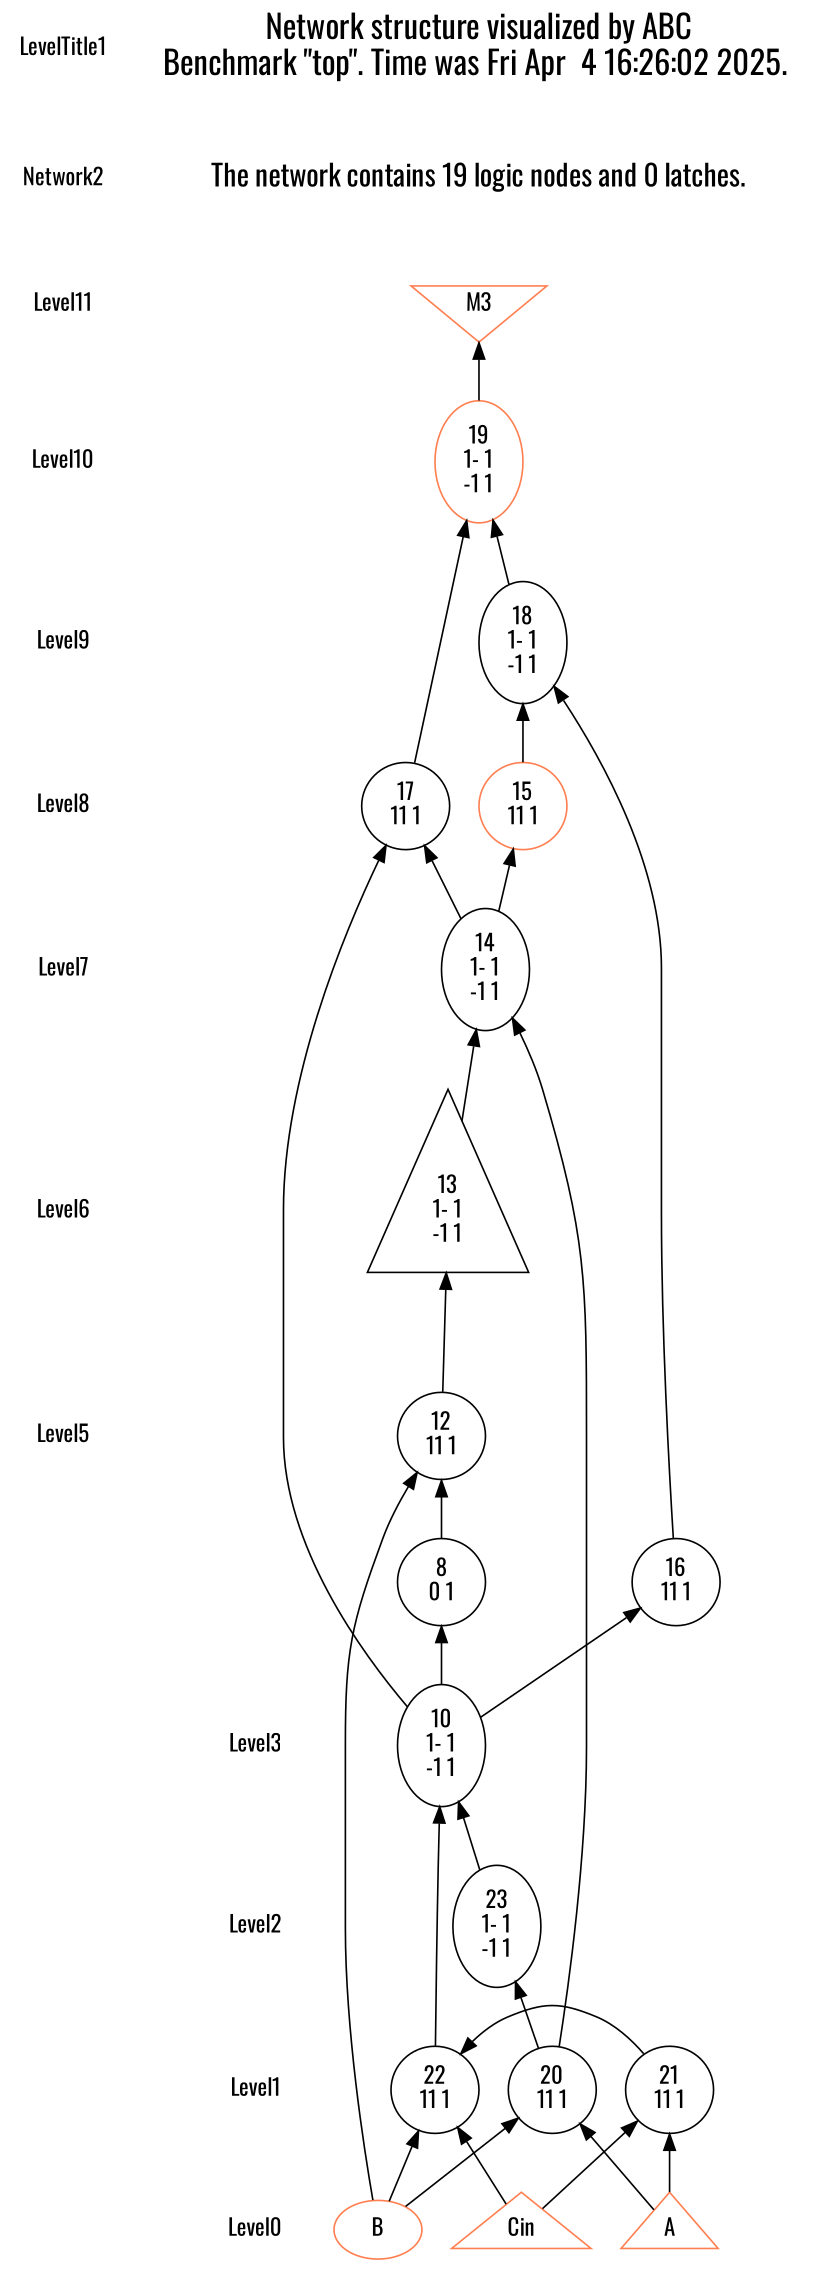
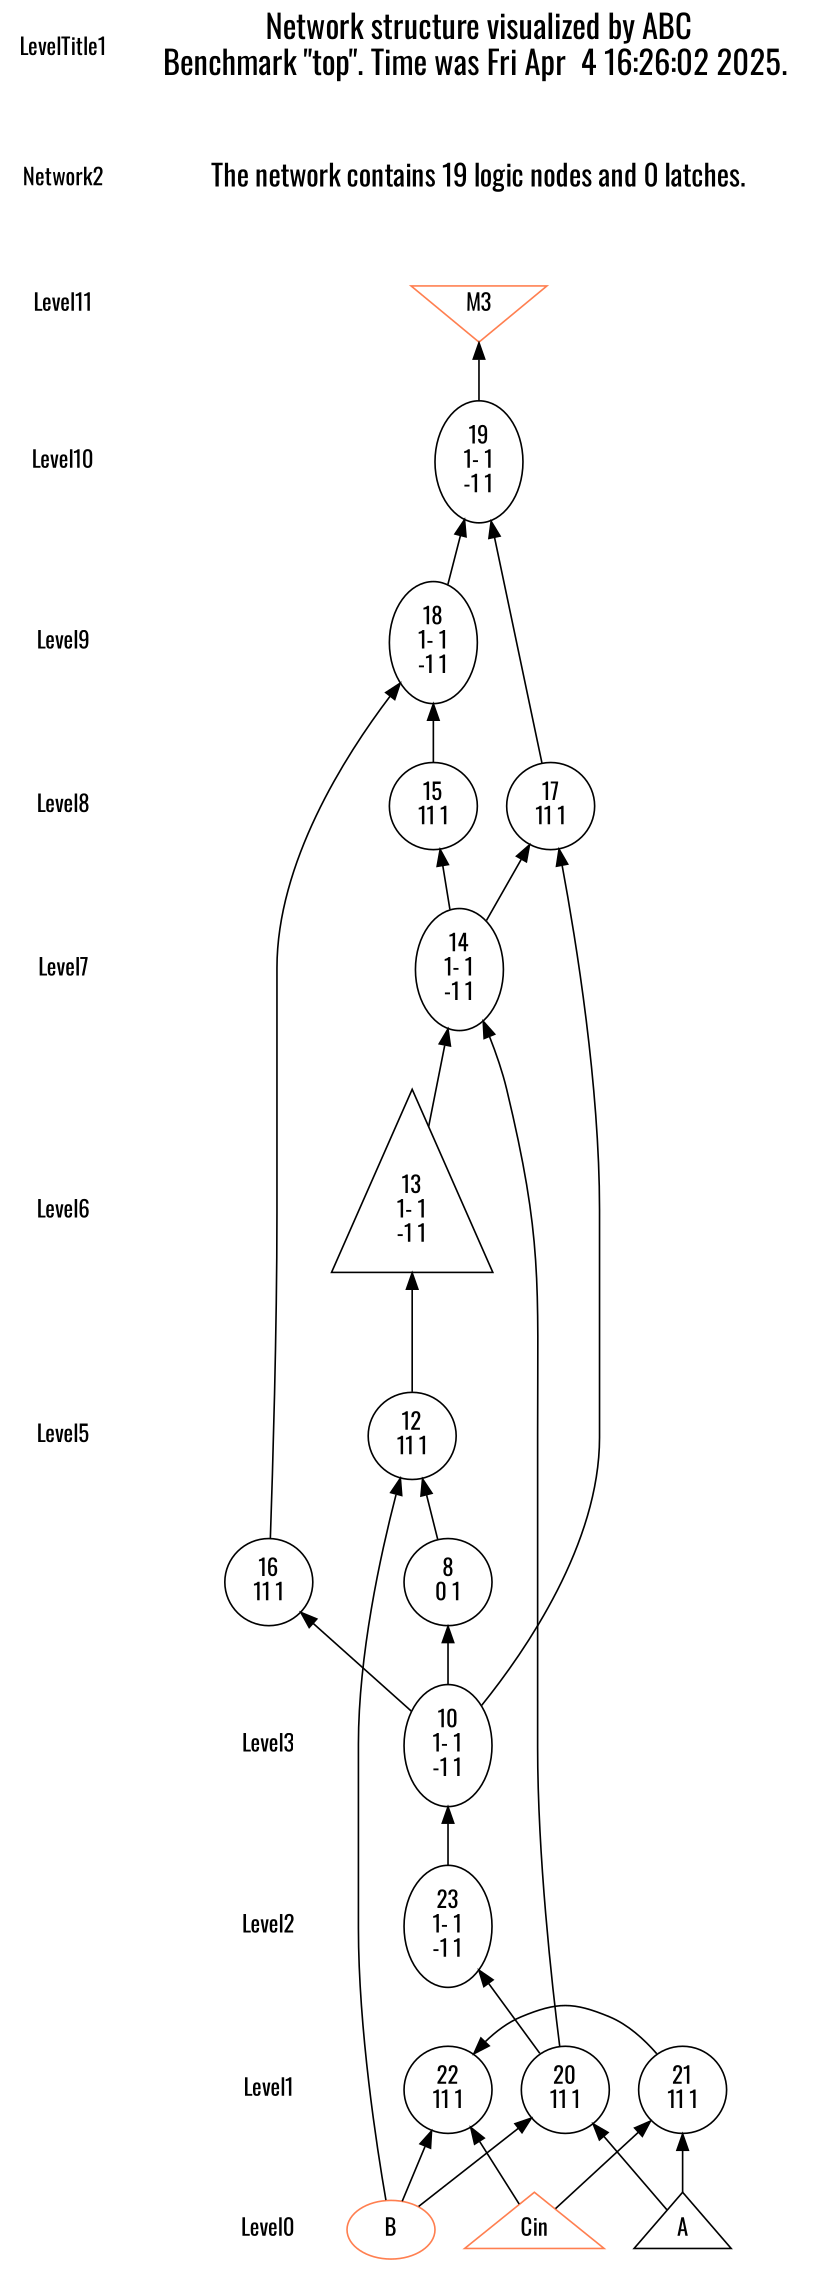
(479, 462) -> (479, 462)
(523, 806) -> (433, 806)
(437, 1935) -> none
(670, 2230) -> (683, 2230)
